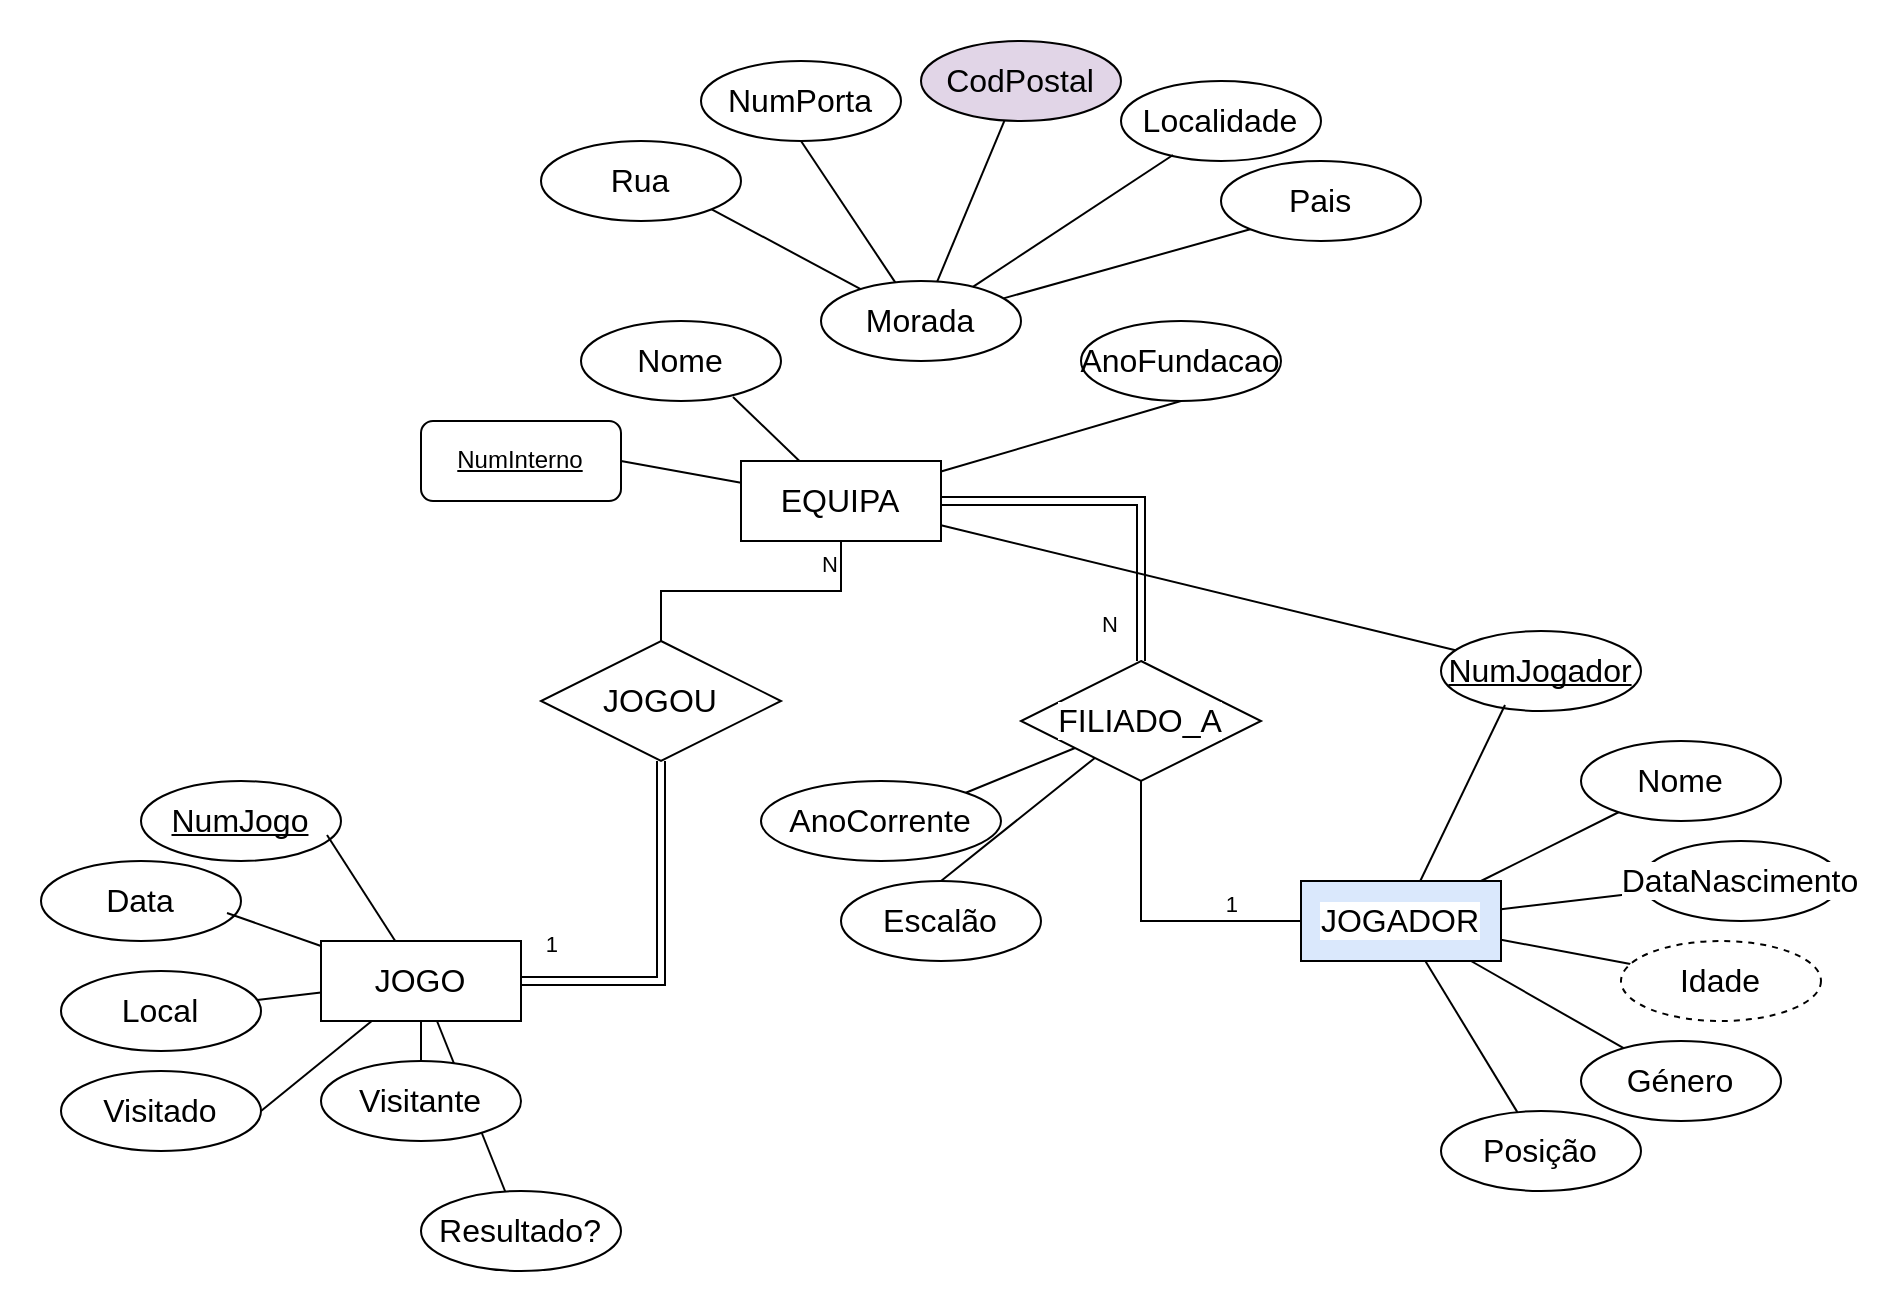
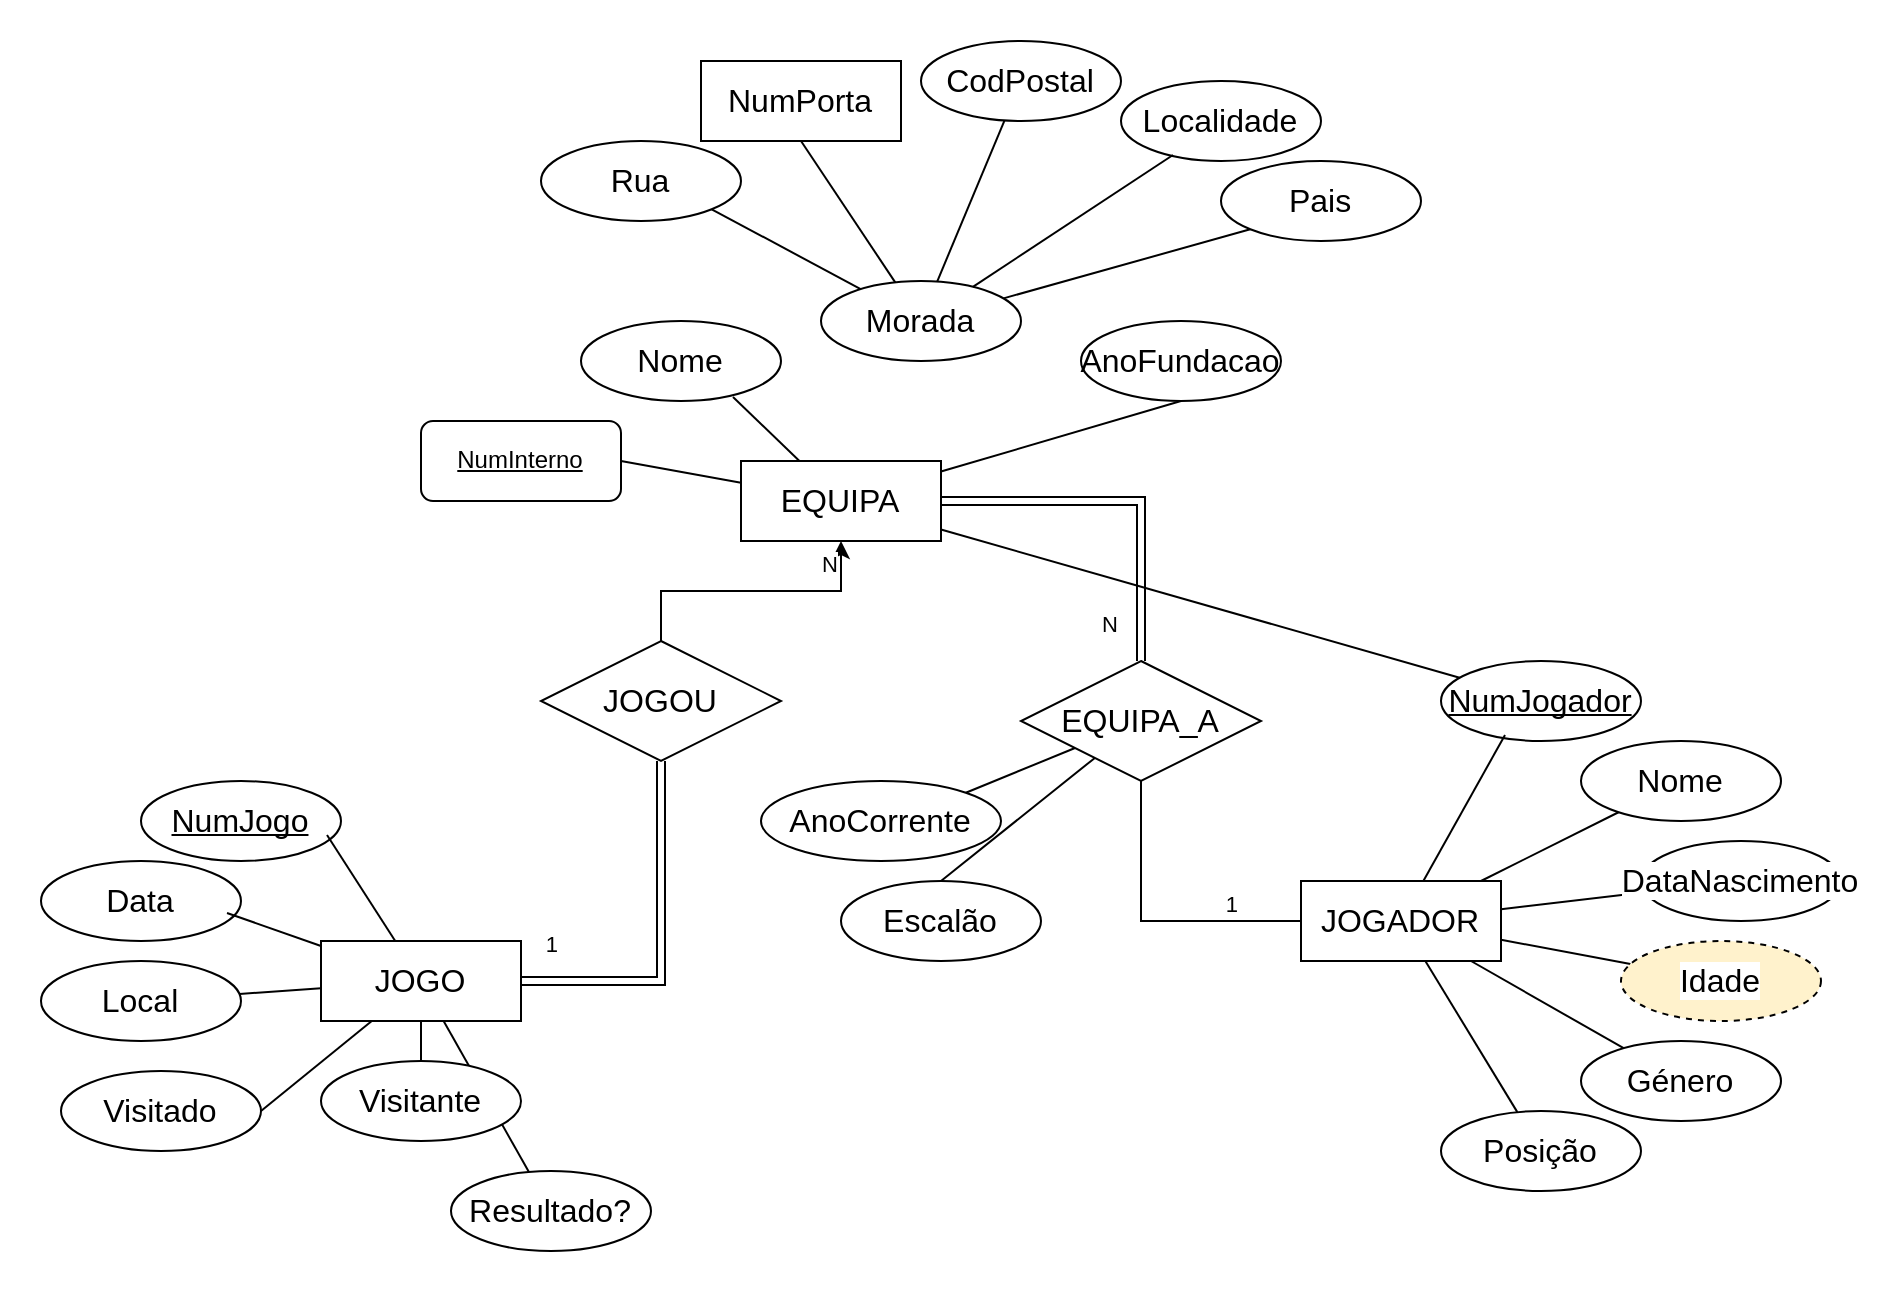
(1021, 81) -> (1021, 81)
(801, 101) -> (801, 101)
(841, 550) -> (841, 556)
(1541, 671) -> (1541, 701)
(1141, 721) -> (1141, 721)
(1401, 921) -> (1401, 921)
(1721, 981) -> (1721, 981)
(161, 1011) -> (141, 1001)
(521, 1231) -> (551, 1211)
